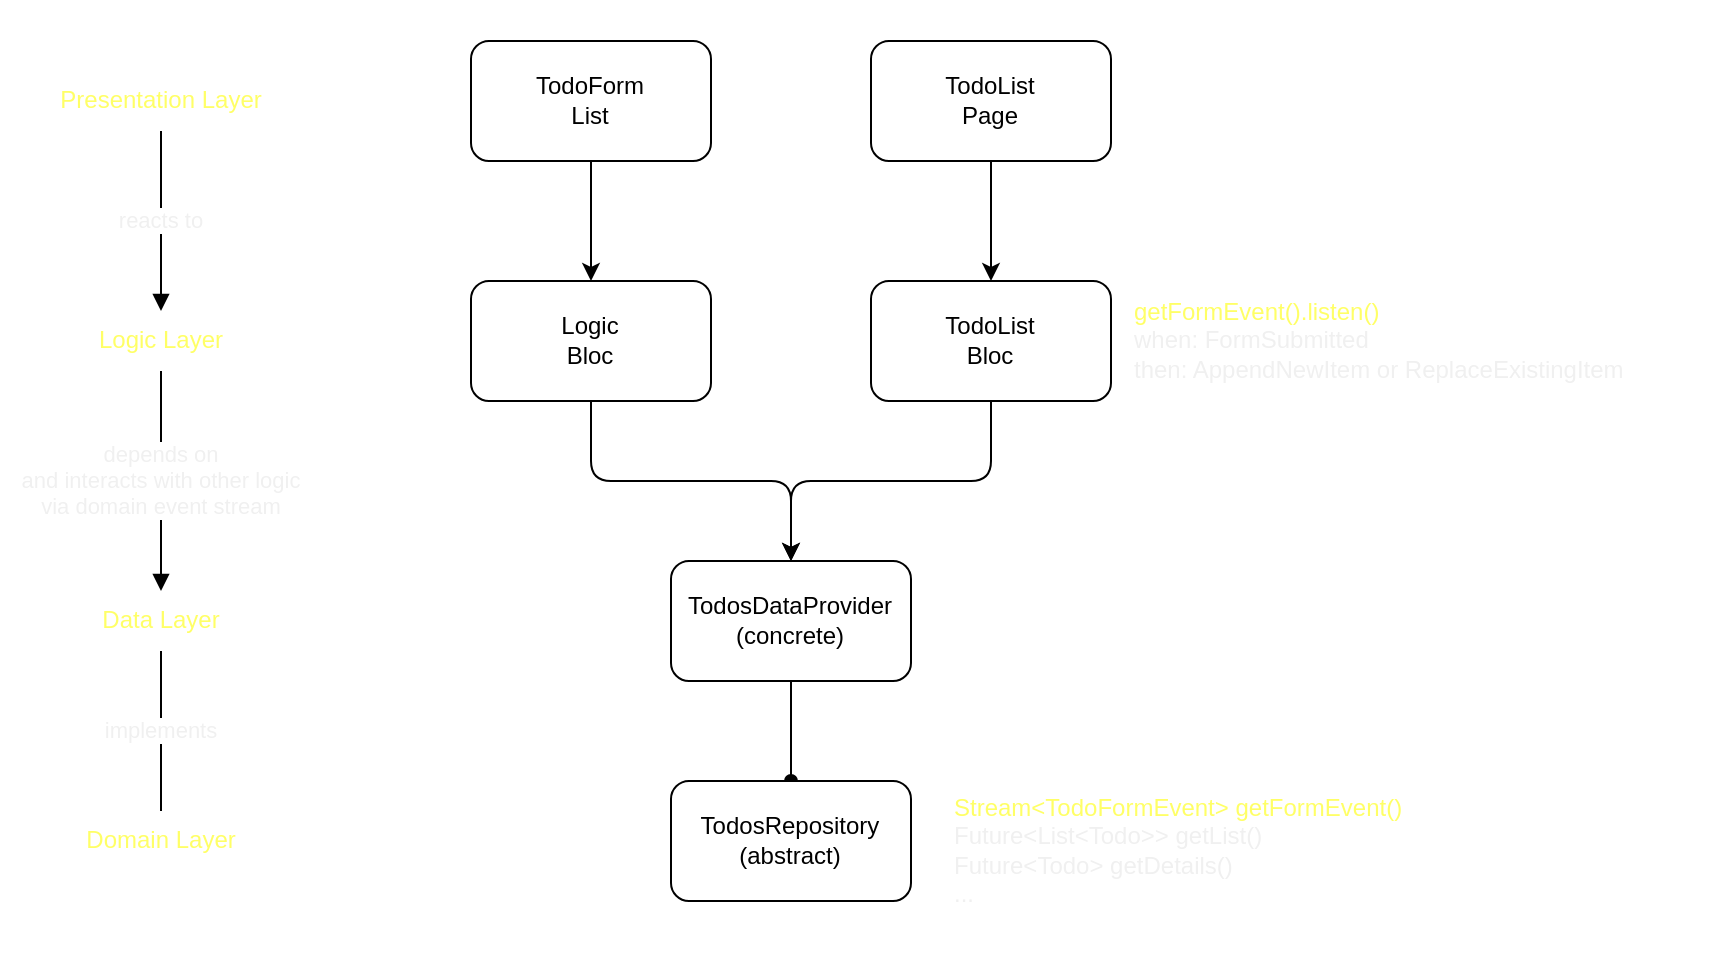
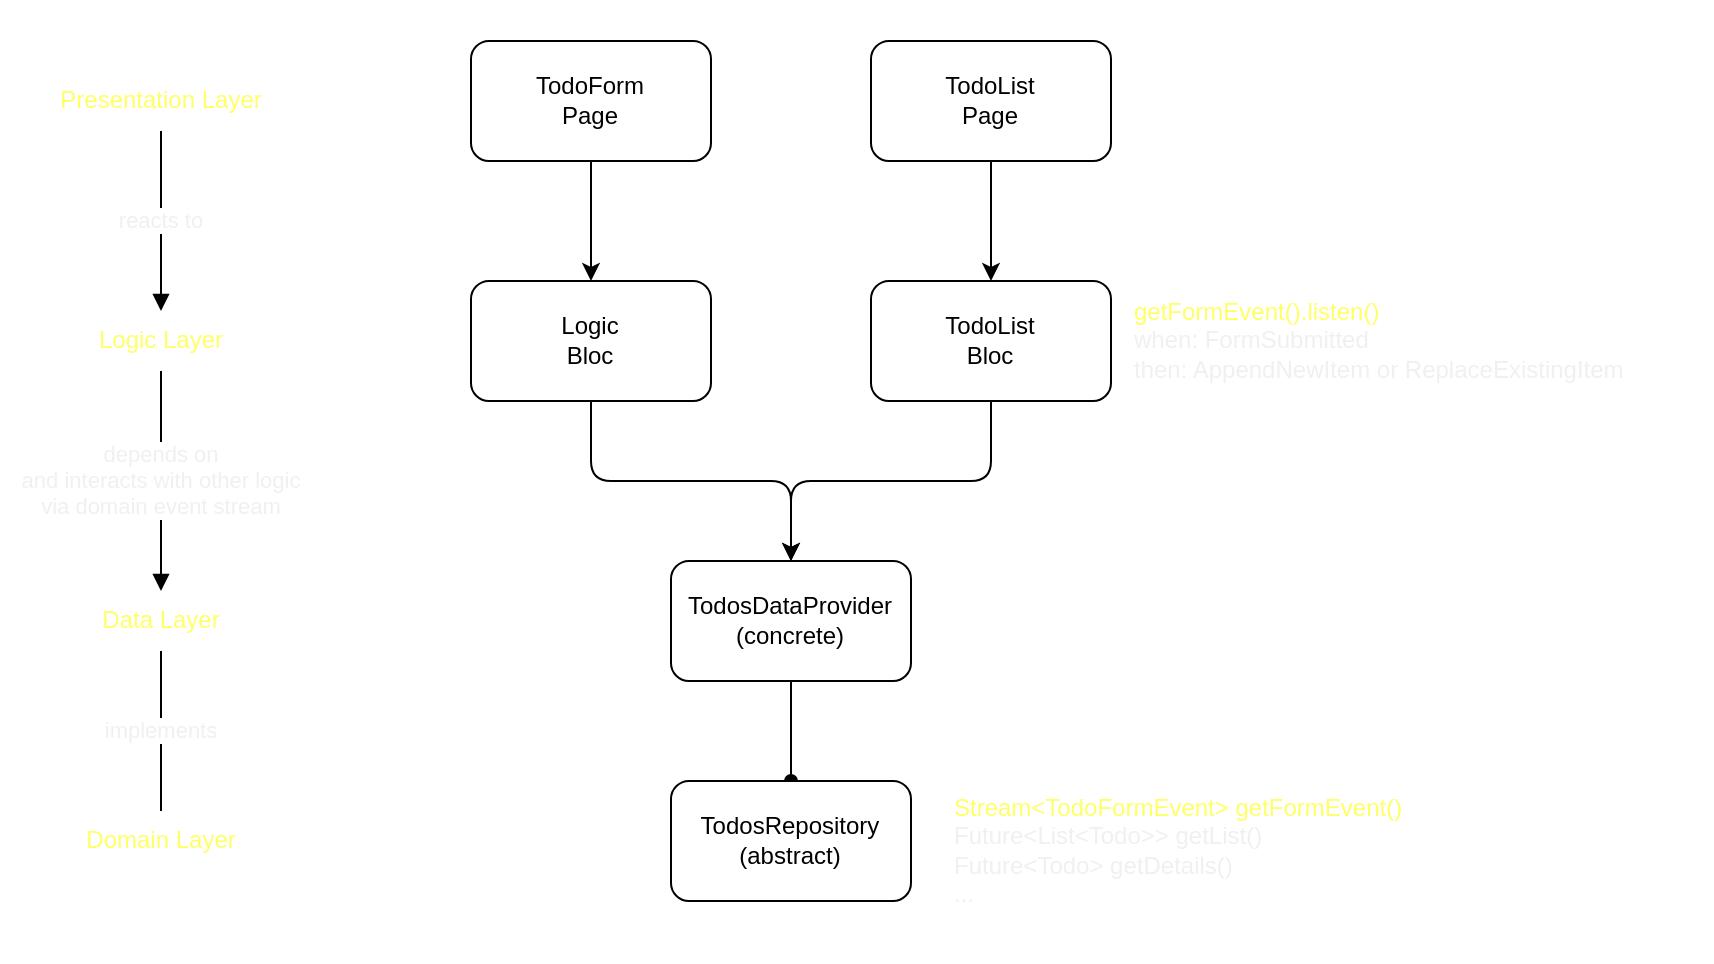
(591, 101) -> (591, 101)
